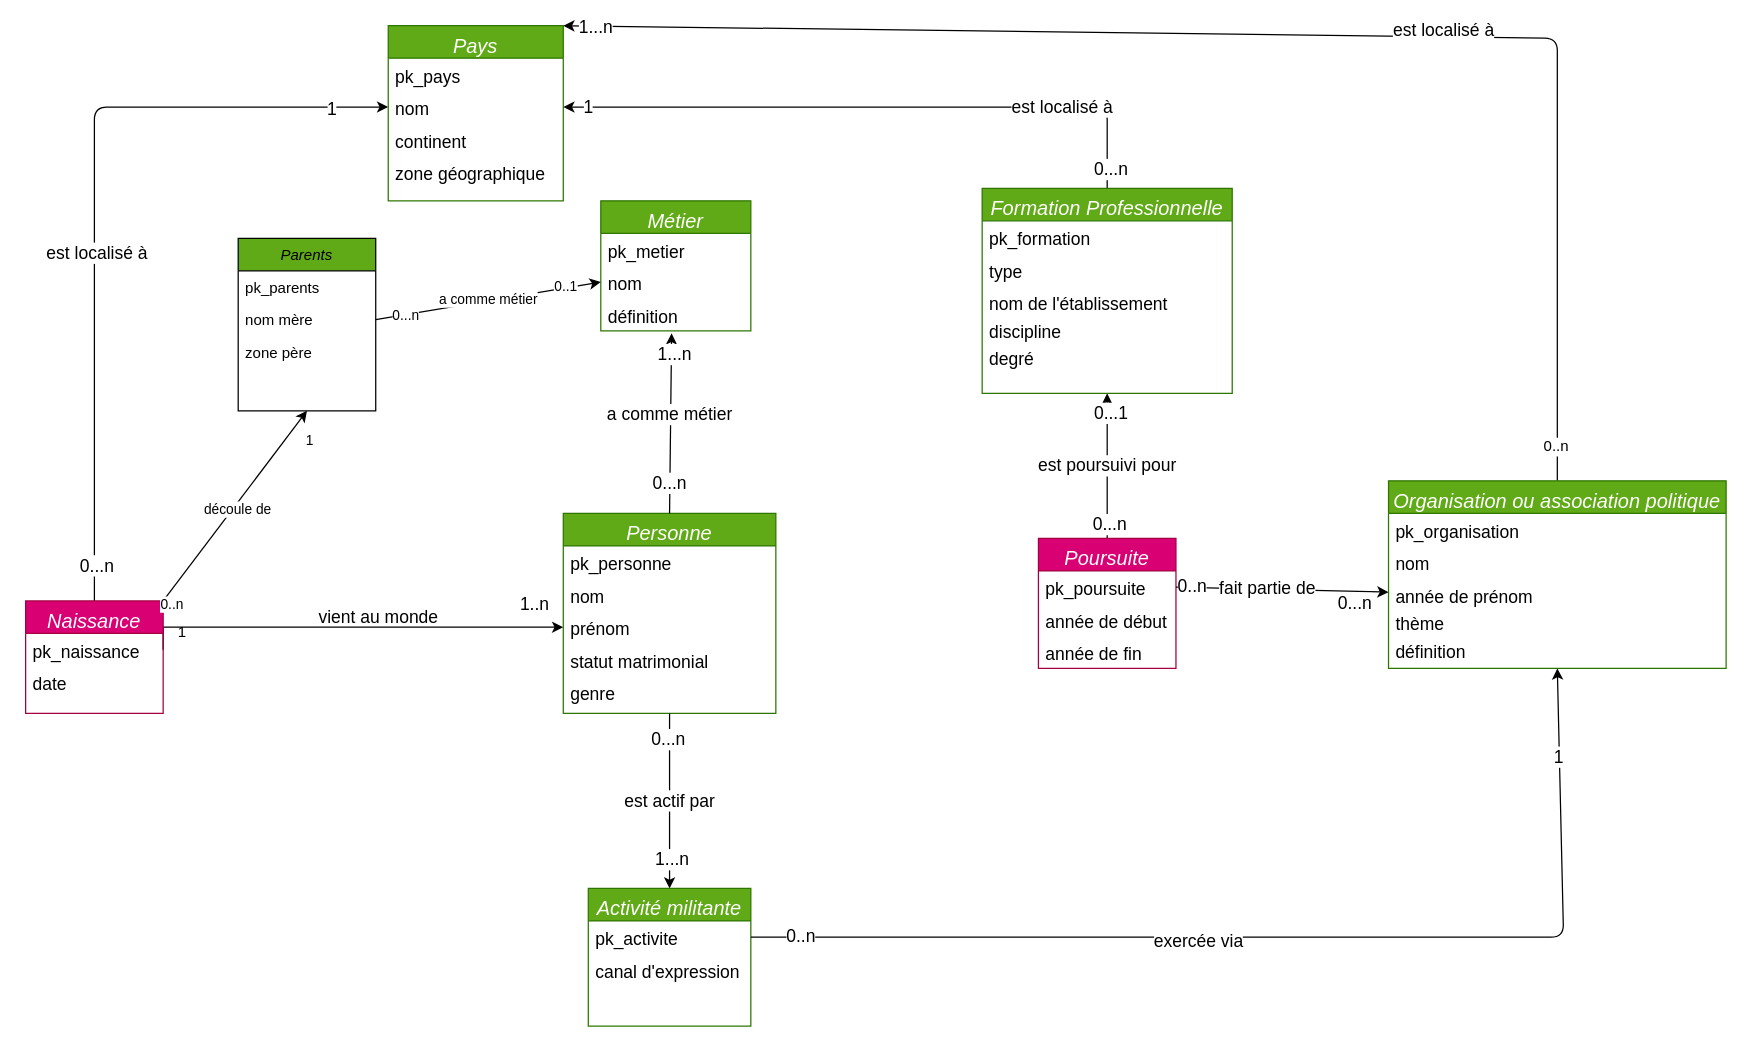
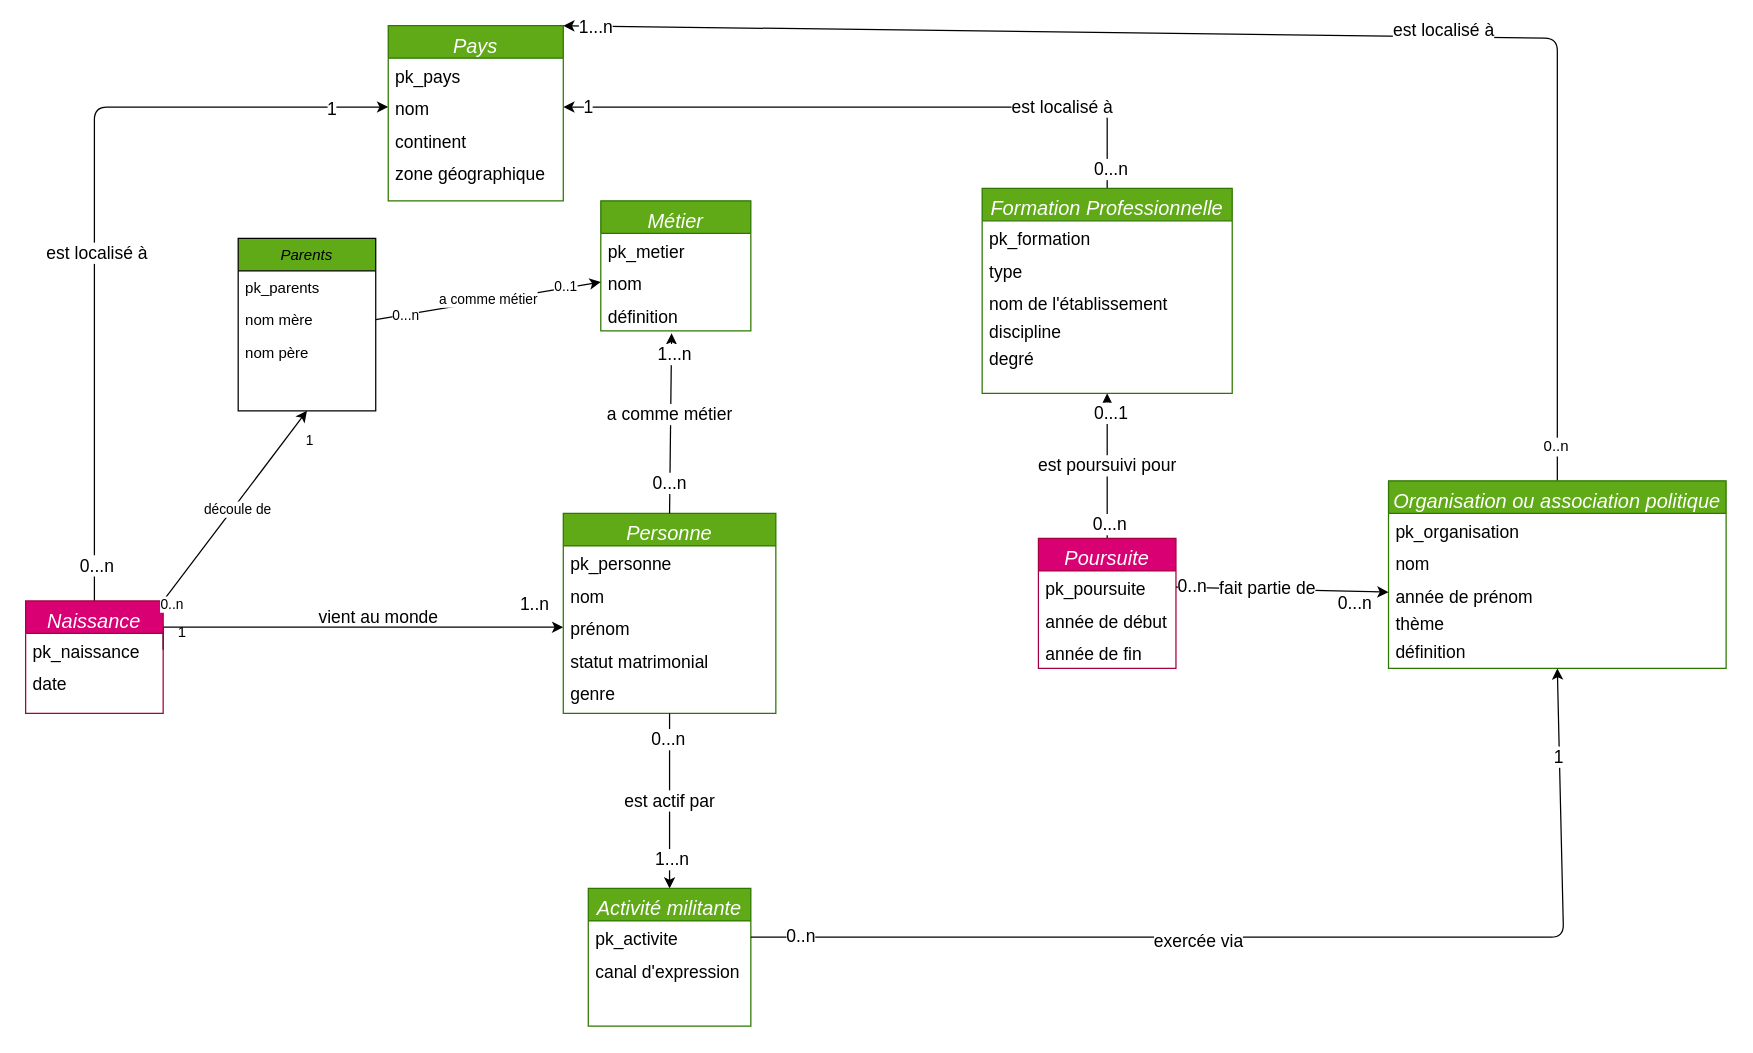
(281, 353) -> (277, 353)
